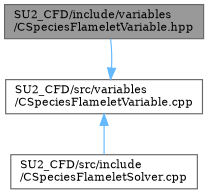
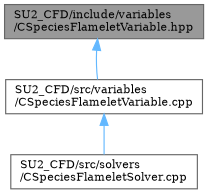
(112, 53) -> (96, 65)
(104, 172) -> (104, 172)
